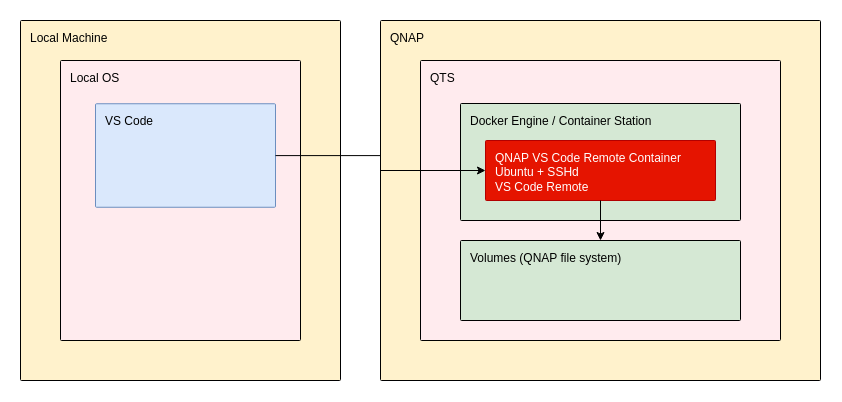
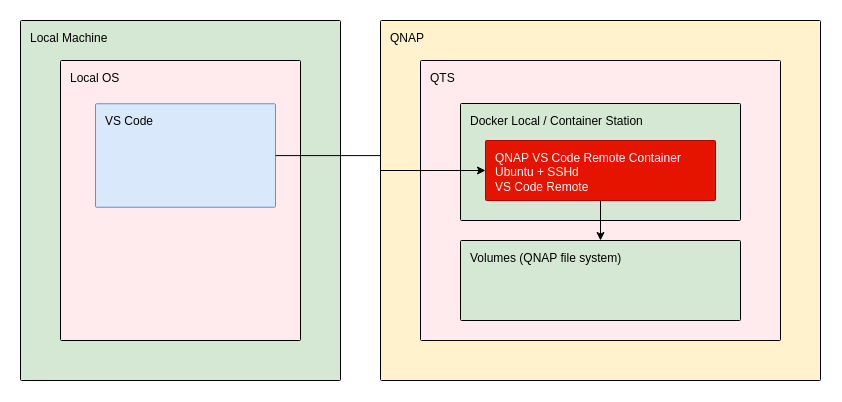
(70, 39) -> (70, 39)
(570, 122) -> (567, 122)
